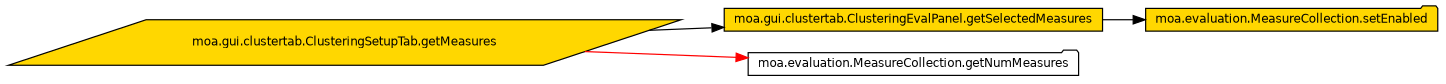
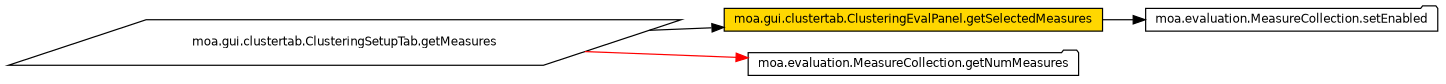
(1292, 20) -> (1292, 20)
(345, 43) -> (345, 43)
